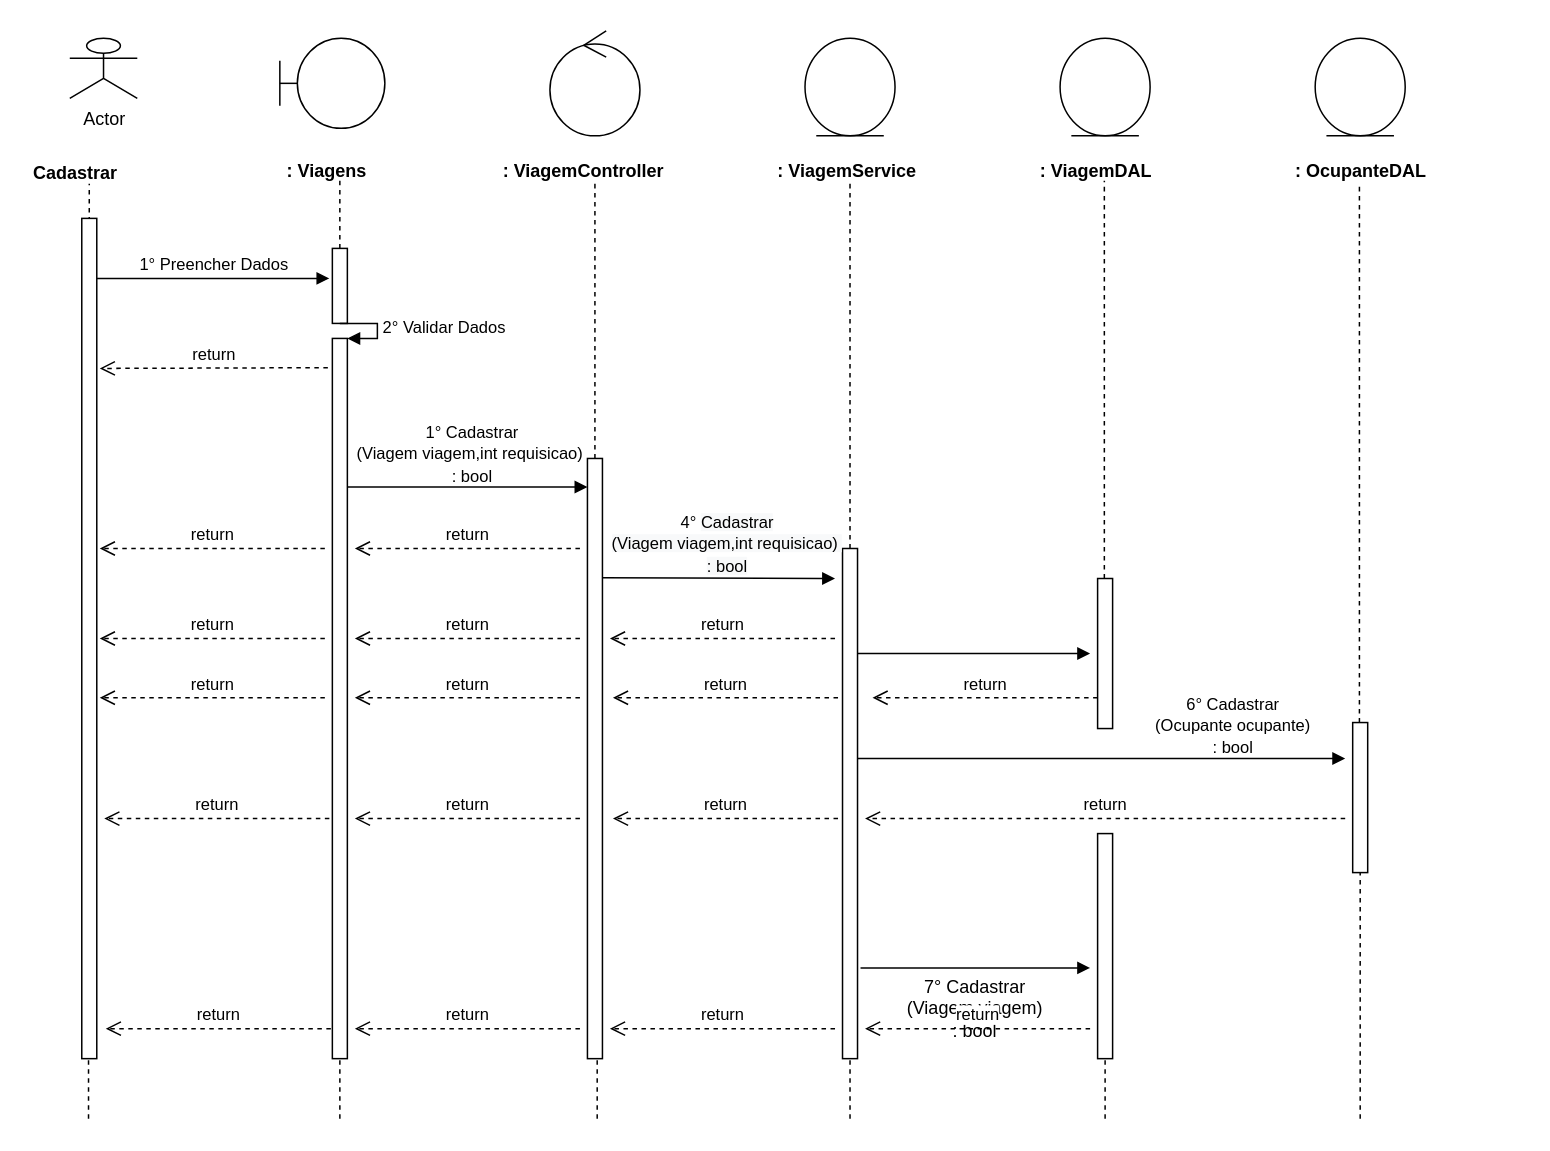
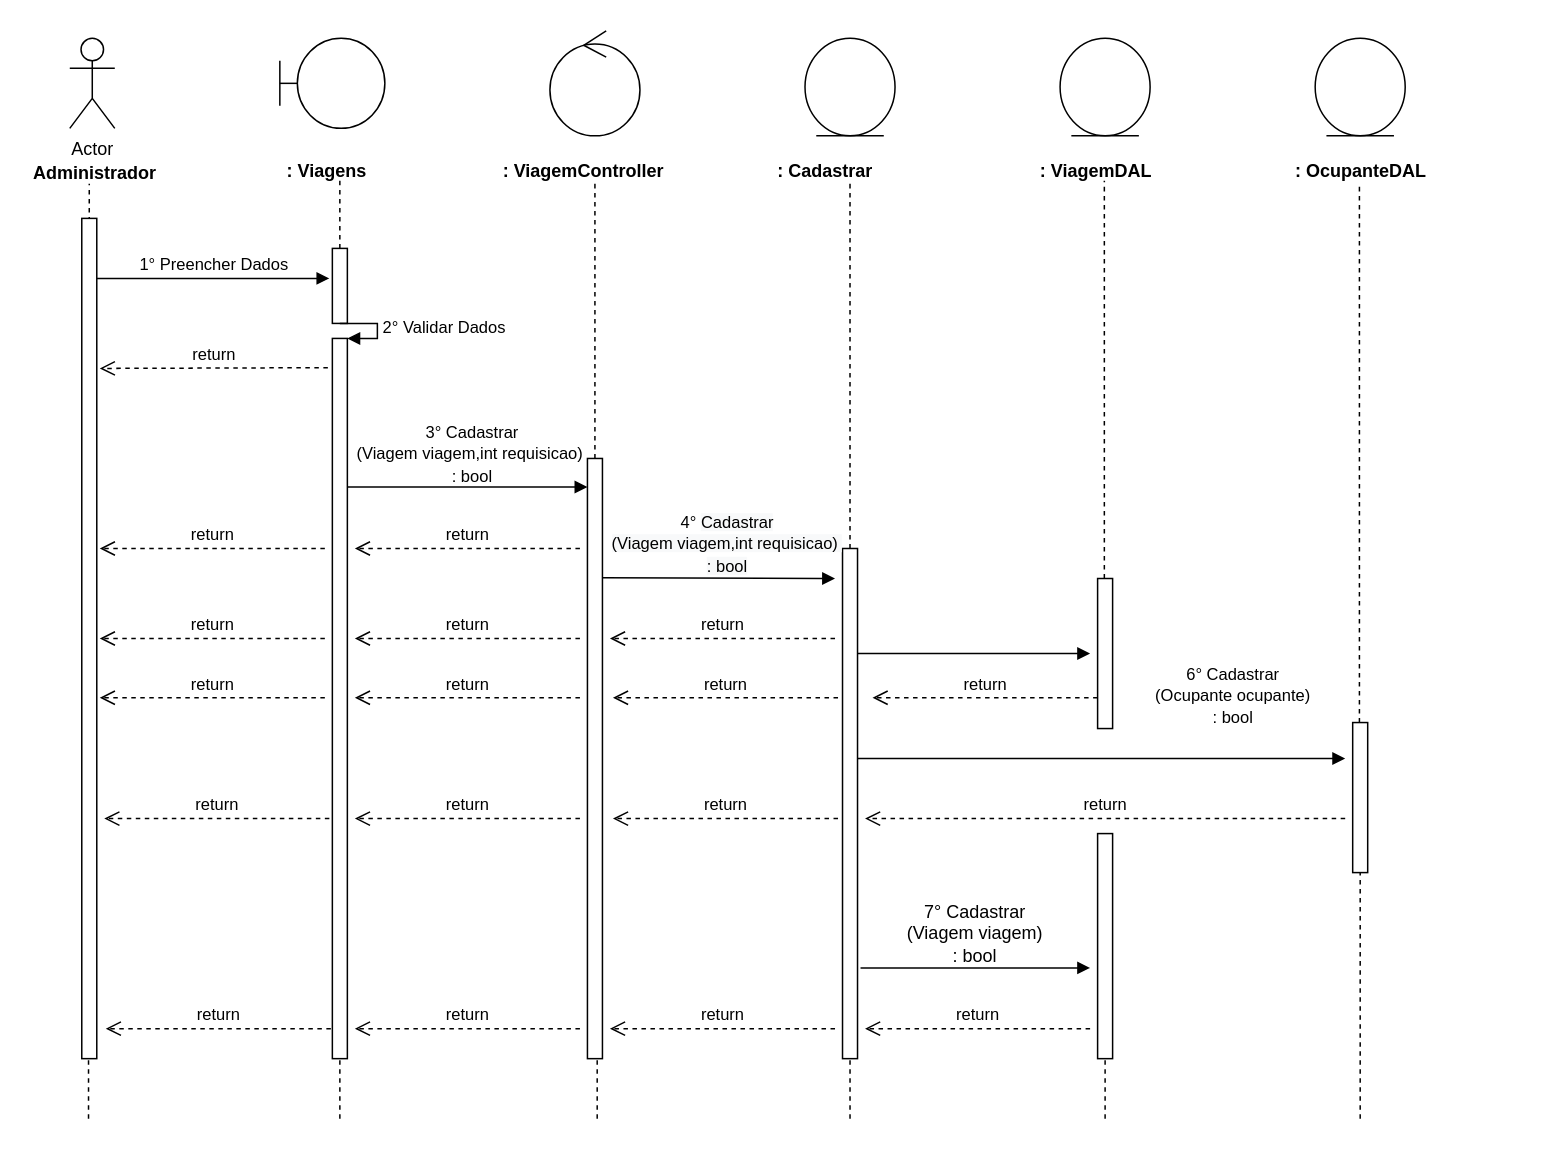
(104, 68) -> (92, 83)
(844, 172) -> (829, 172)
(79, 174) -> (95, 174)
(473, 455) -> (473, 455)
(1232, 719) -> (1232, 689)
(974, 1003) -> (974, 928)
